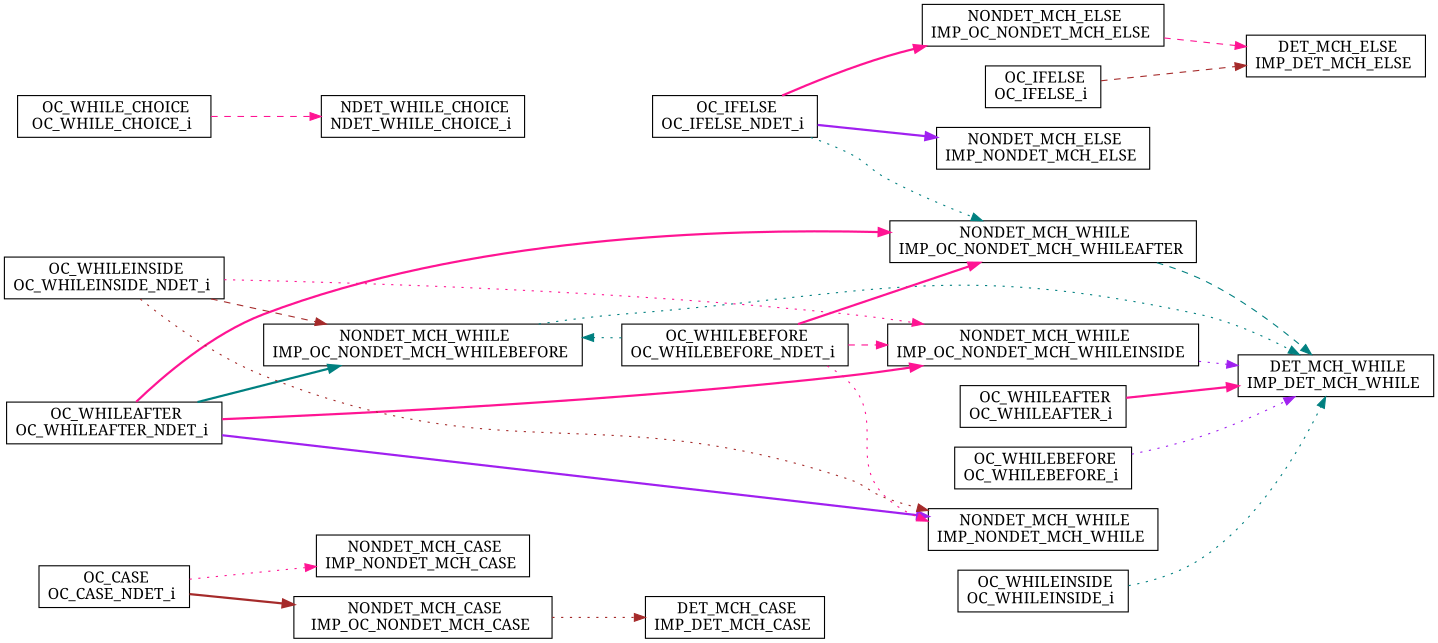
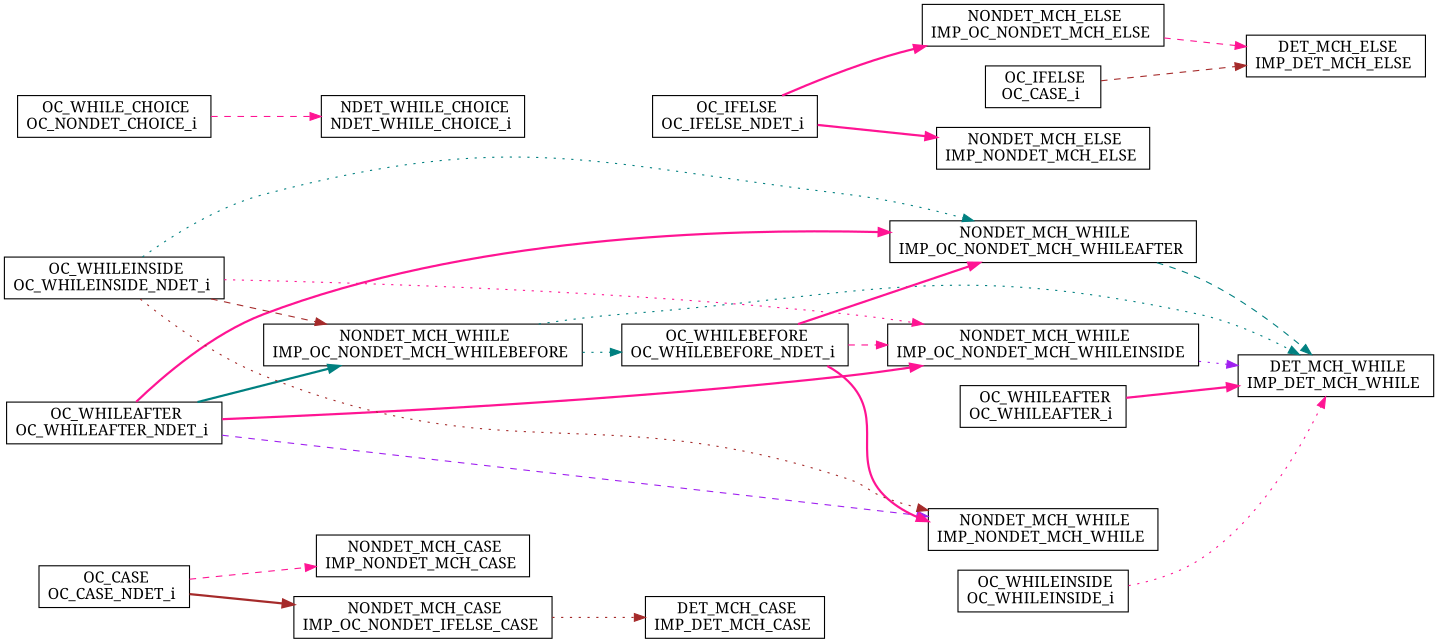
(1043, 87) -> (1043, 87)
(114, 116) -> (114, 116)
(872, 131) -> (872, 131)
(890, 180) -> (545, 158)
(608, 338) -> (596, 352)
(867, 445) -> (867, 445)
(1043, 468) -> none
(570, 475) -> (570, 475)
(1245, 520) -> (1245, 520)
(247, 573) -> (247, 573)
(423, 617) -> (423, 617)
